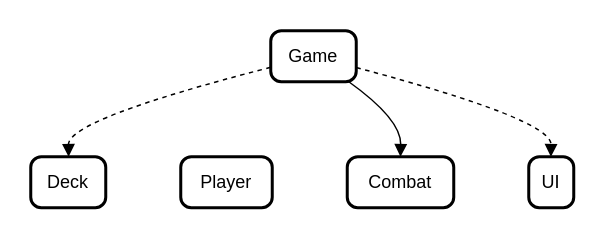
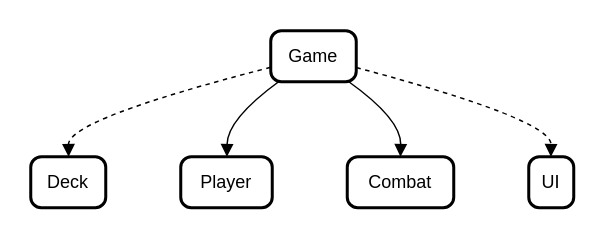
none -> (247, 108)
